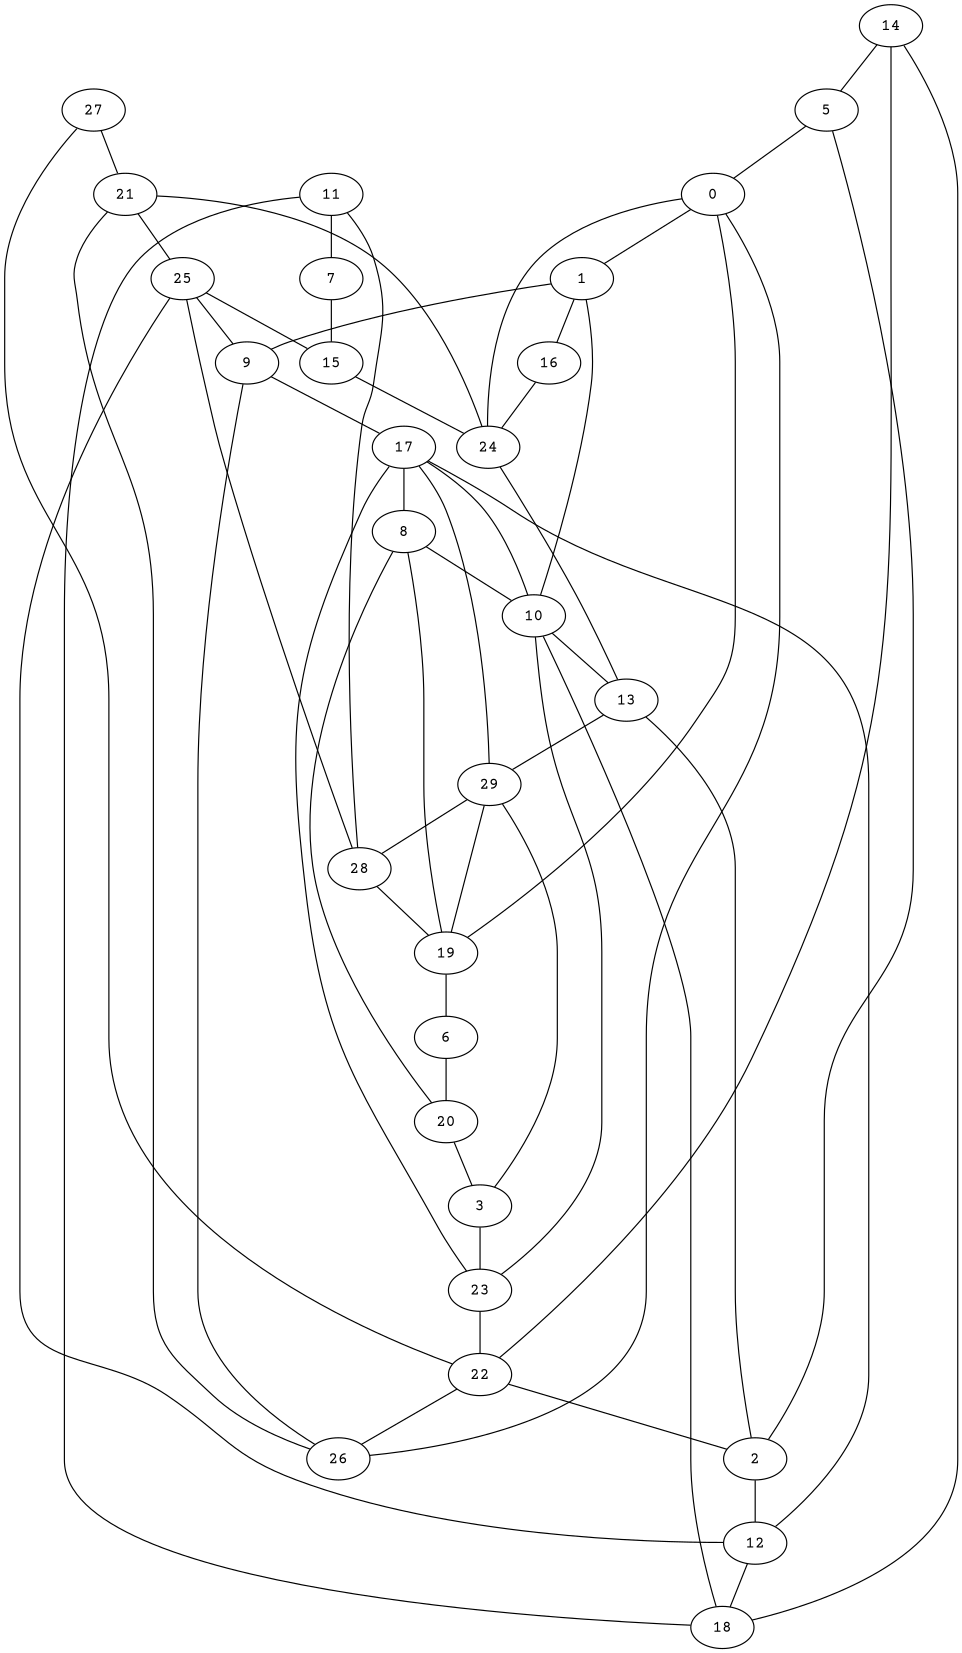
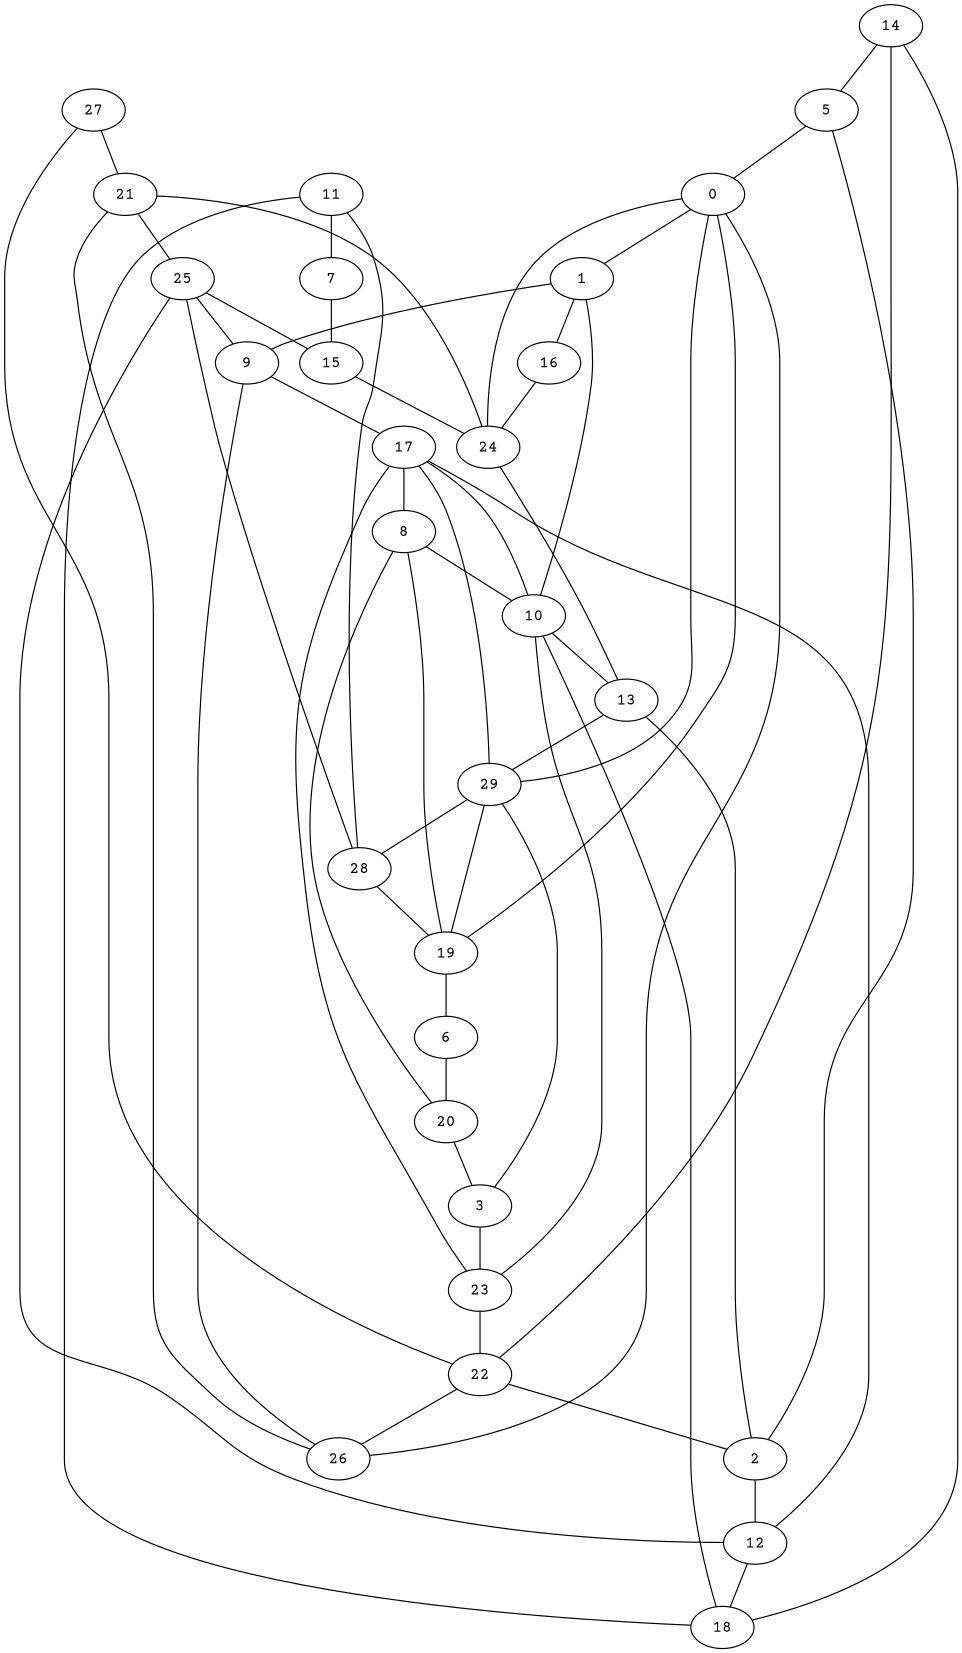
none -> (691, 552)
